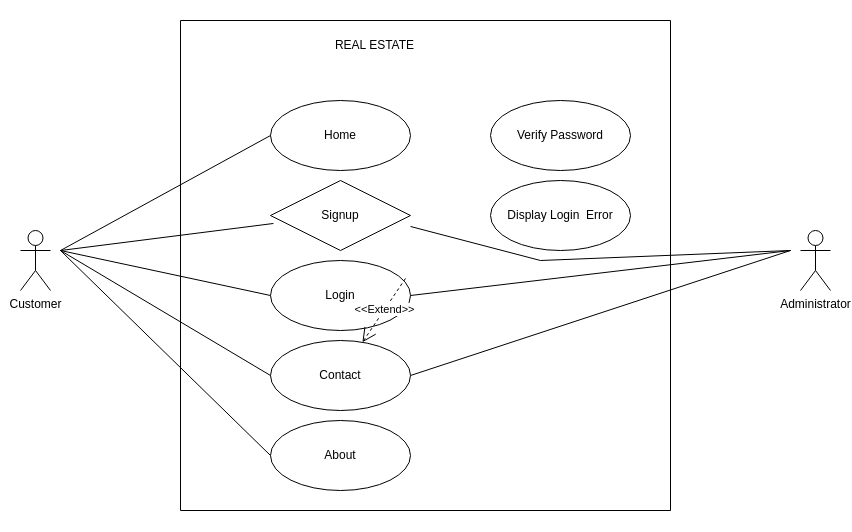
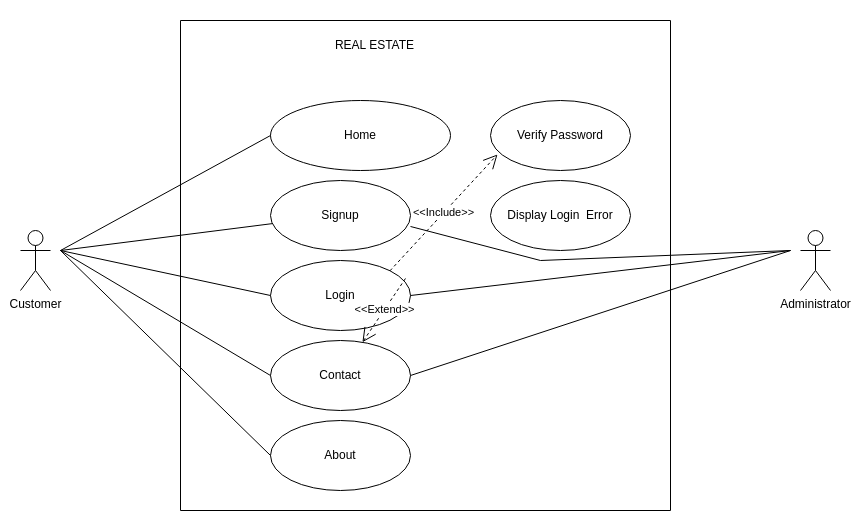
(341, 136) -> (361, 136)
none -> (443, 213)
(341, 216) -> (341, 216)
